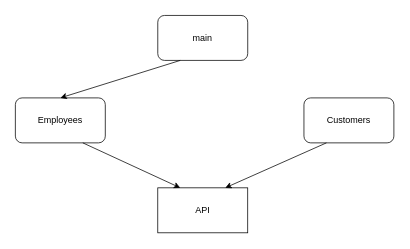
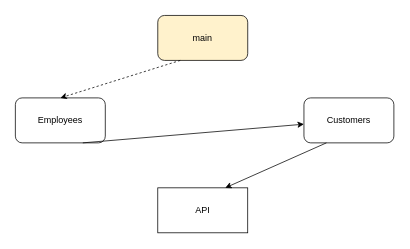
(203, 38) -> (203, 38)
(123, 78) -> (123, 78)
(129, 164) -> (192, 134)
